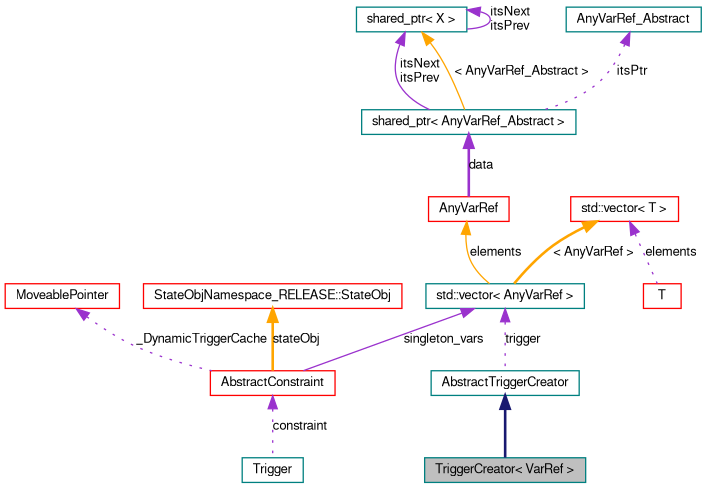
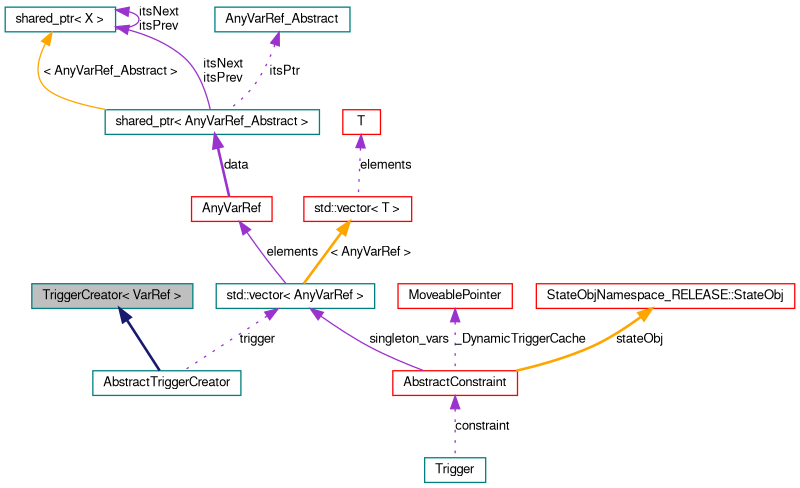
(646, 259) -> (359, 172)
(471, 262) -> (266, 258)
(505, 433) -> (143, 345)
